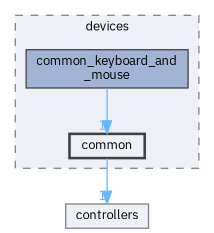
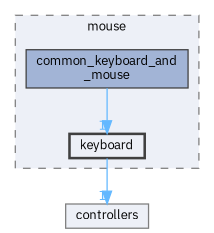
(107, 27) -> (107, 27)
(107, 146) -> (107, 146)
